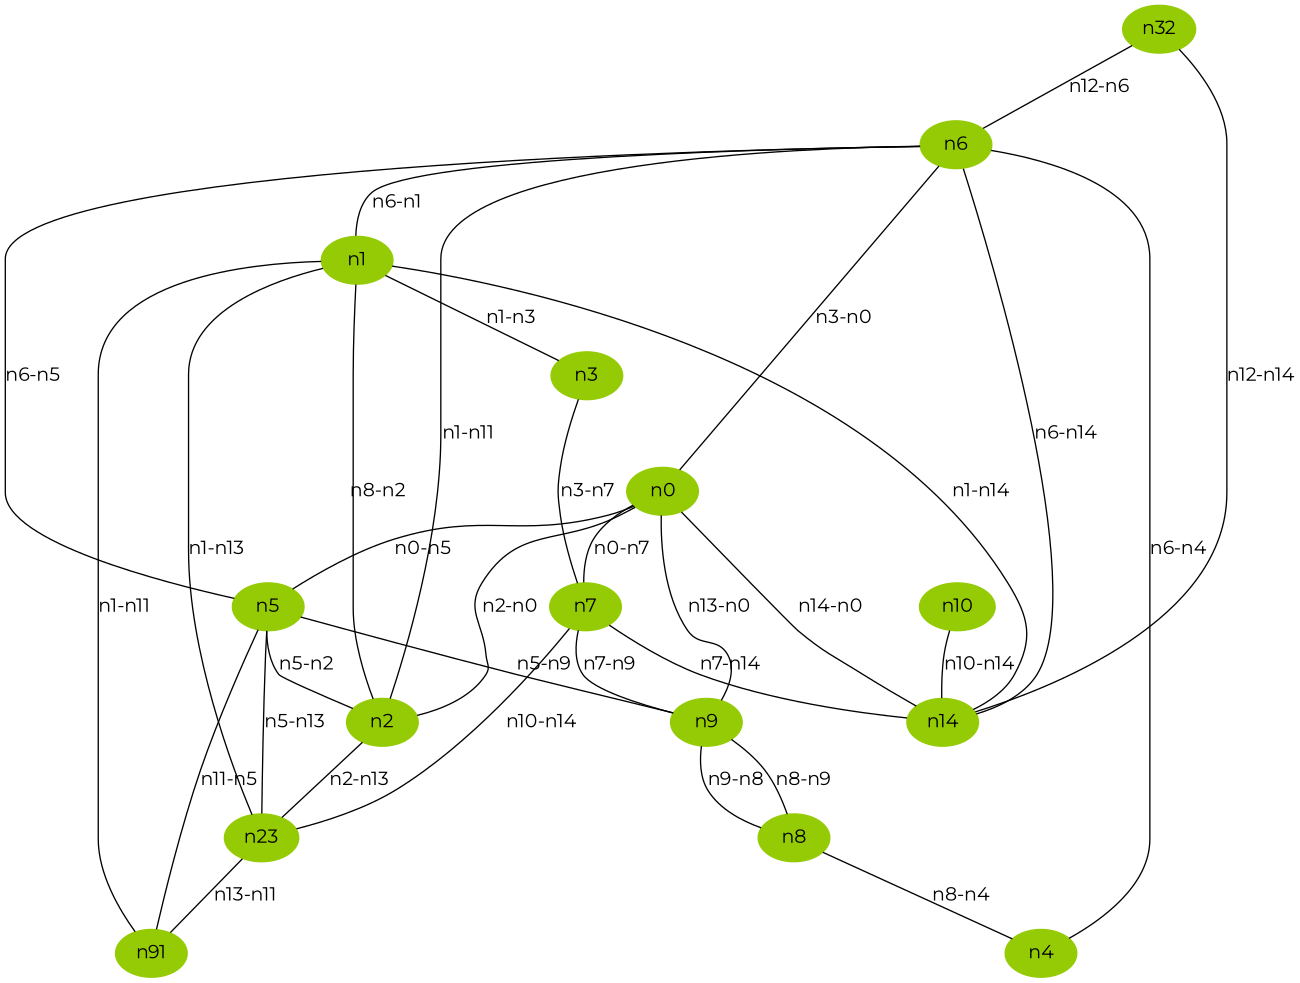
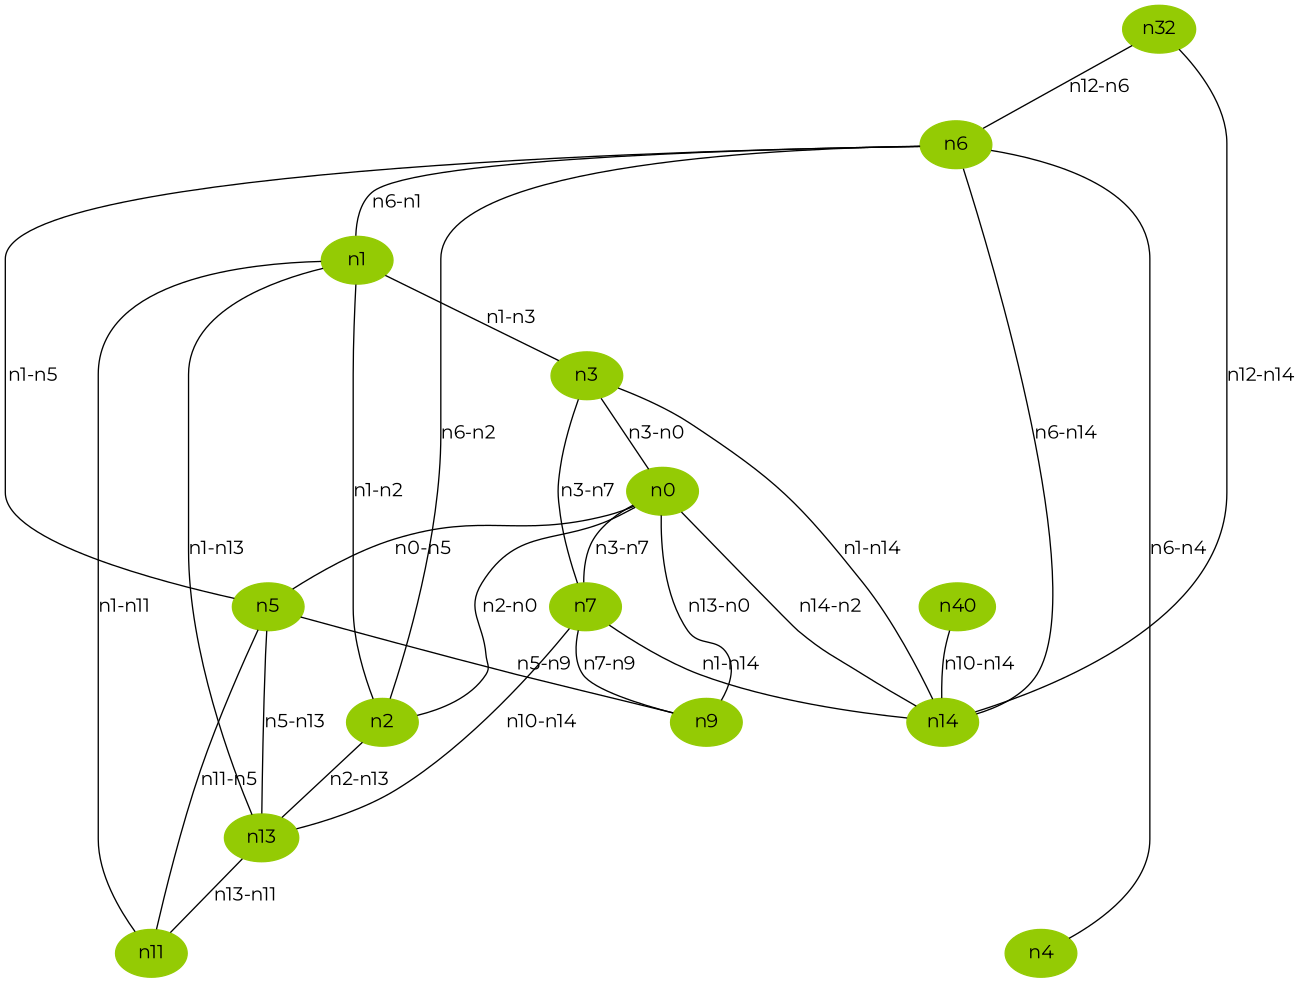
(809, 318) -> (625, 434)
(33, 376) -> (33, 376)
(801, 399) -> (804, 514)
(469, 434) -> (469, 434)
(378, 491) -> (378, 491)
(622, 549) -> (622, 549)
(831, 607) -> (831, 607)
(957, 607) -> (957, 607)
(730, 665) -> (730, 665)
(295, 683) -> none
(262, 838) -> (262, 838)
(794, 838) -> none
(151, 953) -> (151, 953)
